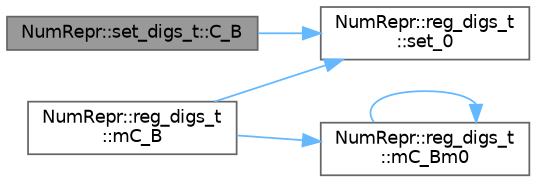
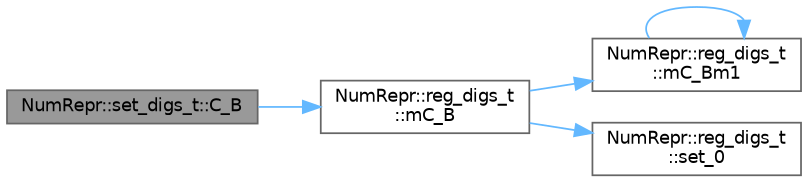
(281, 33) -> (281, 107)
(425, 149) -> (697, 65)
